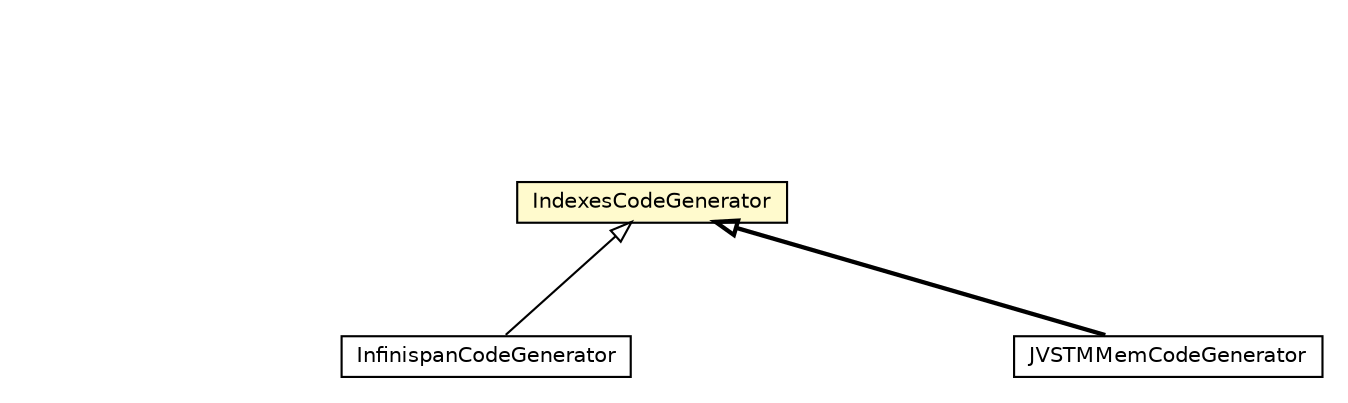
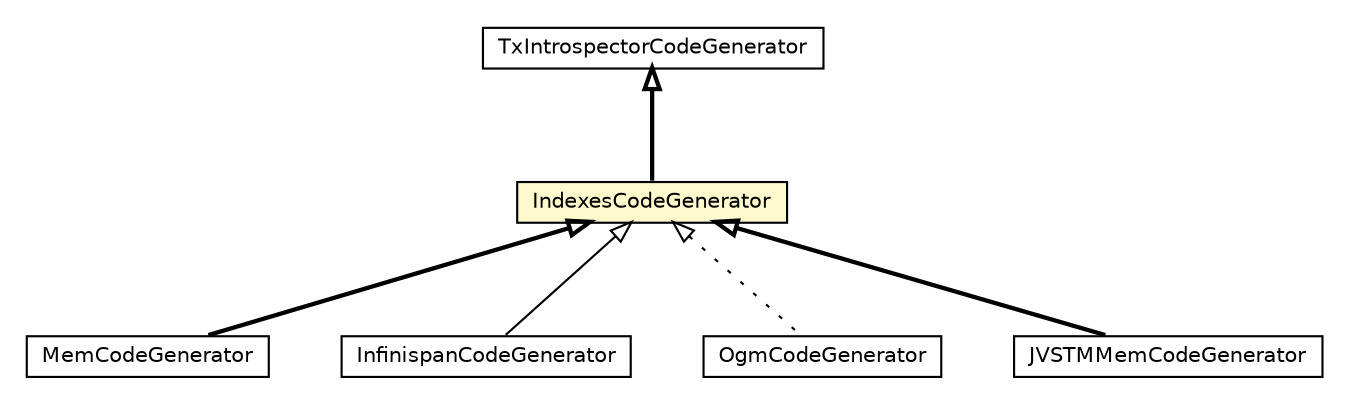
none -> (652, 47)
none -> (147, 356)
none -> (821, 356)
